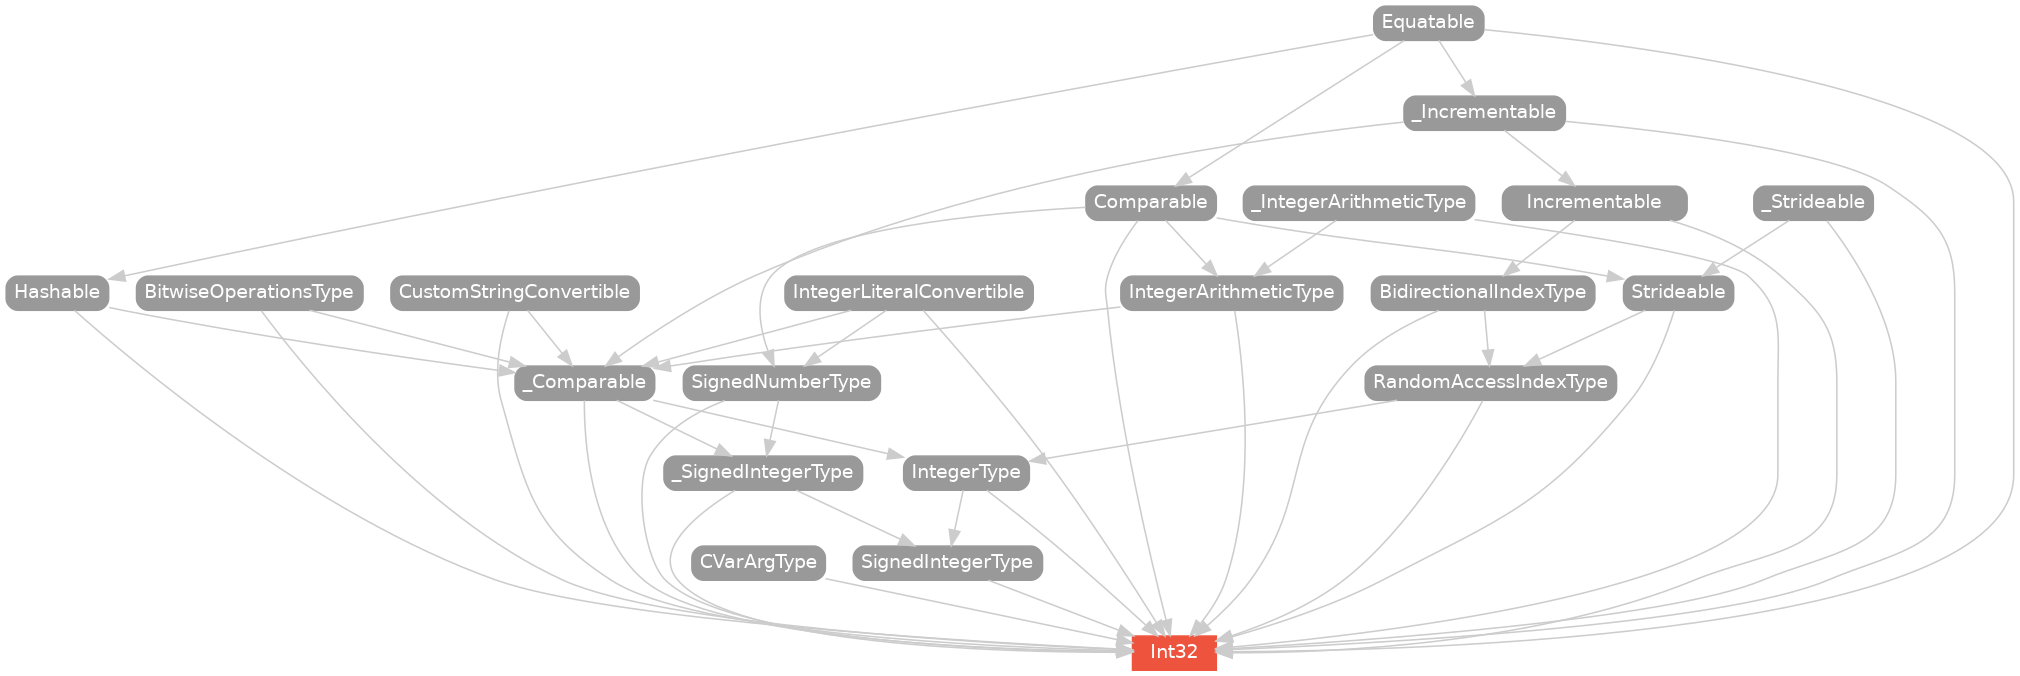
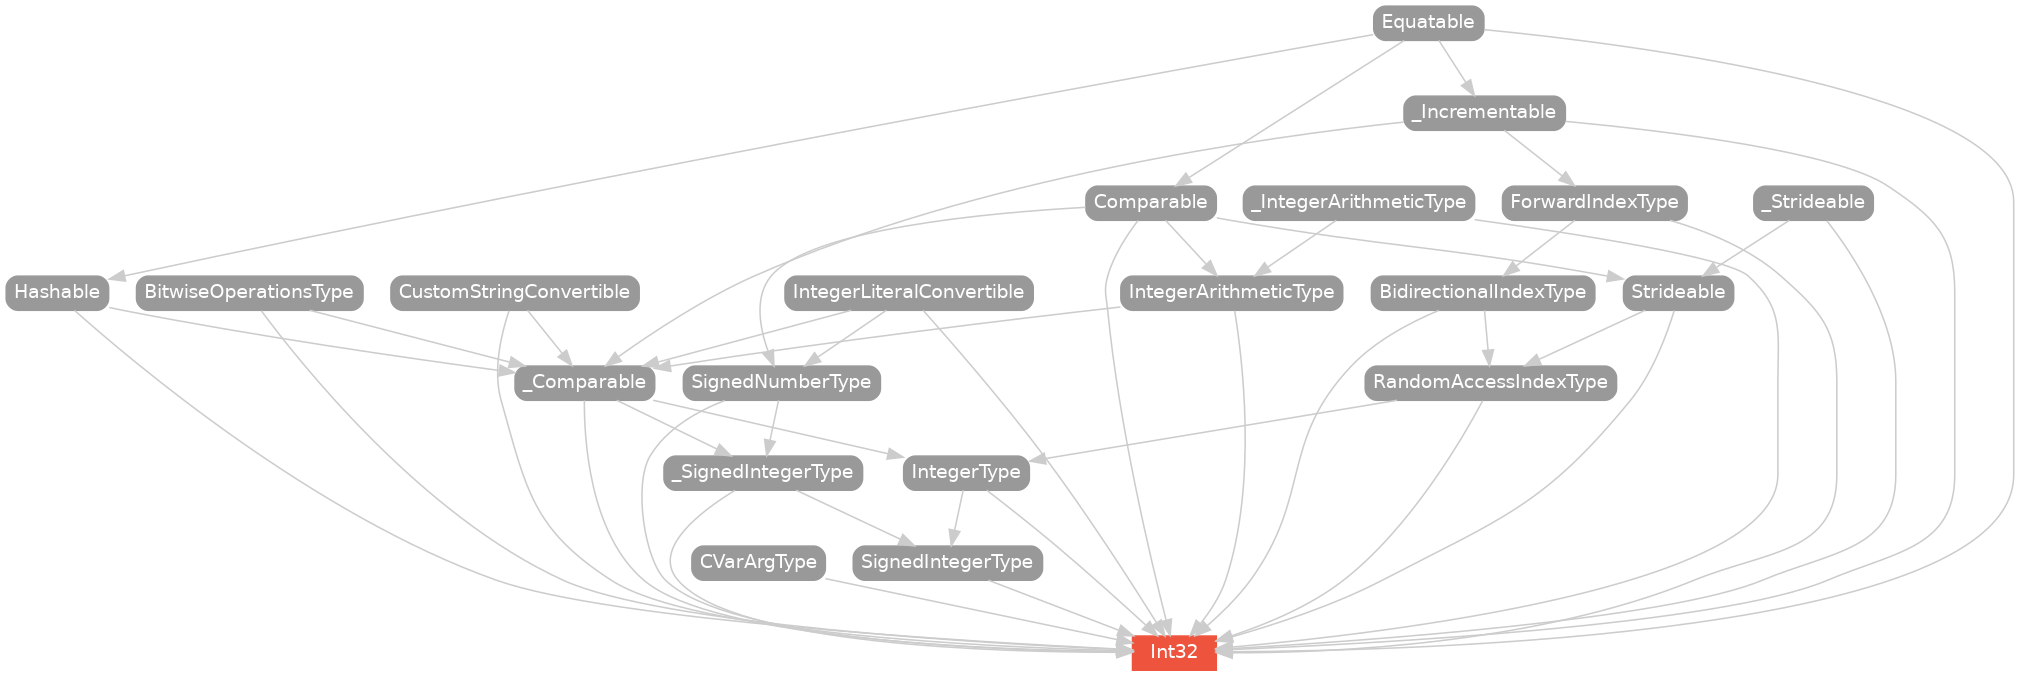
(1595, 203) -> (1595, 203)
